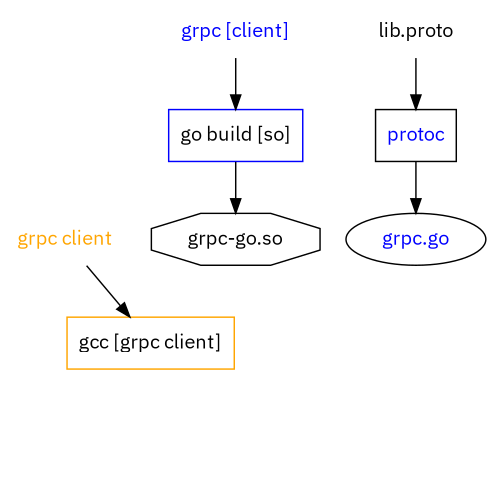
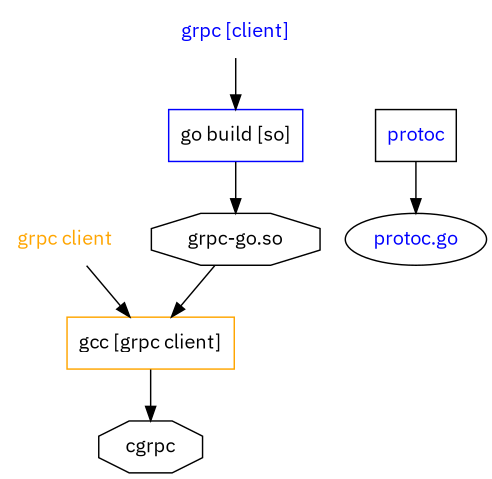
(416, 32) -> none
(416, 239) -> (416, 239)
none -> (198, 286)
none -> (151, 447)
